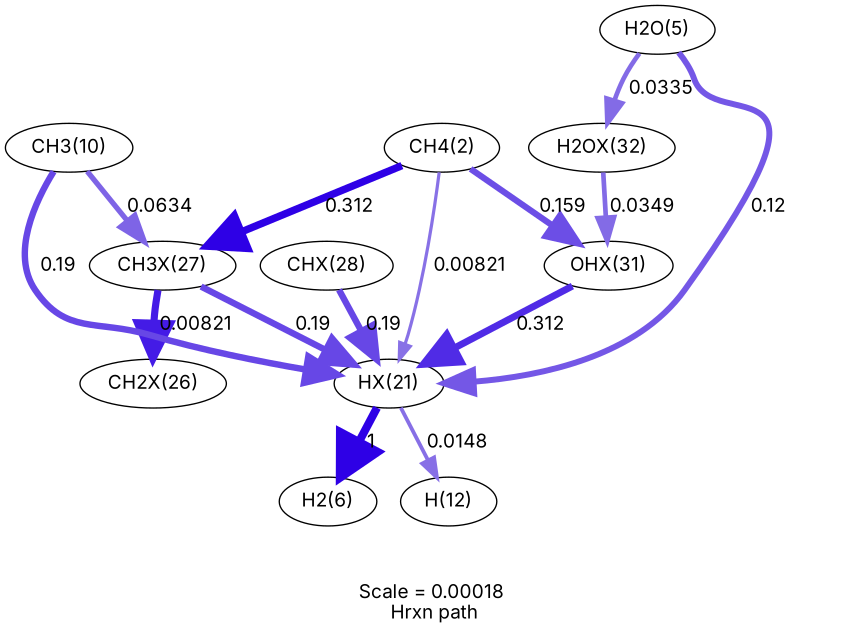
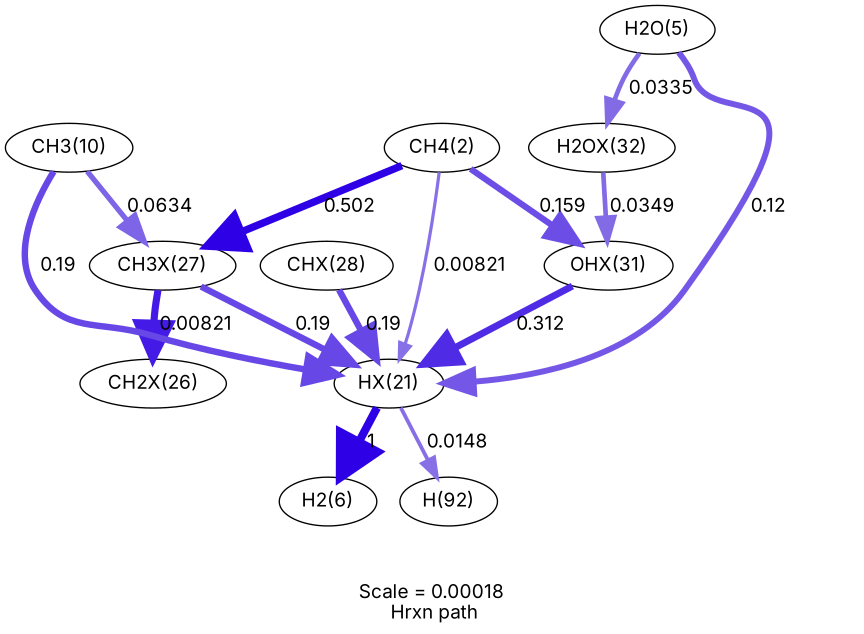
(347, 207) -> (347, 207)
(449, 502) -> (449, 502)
